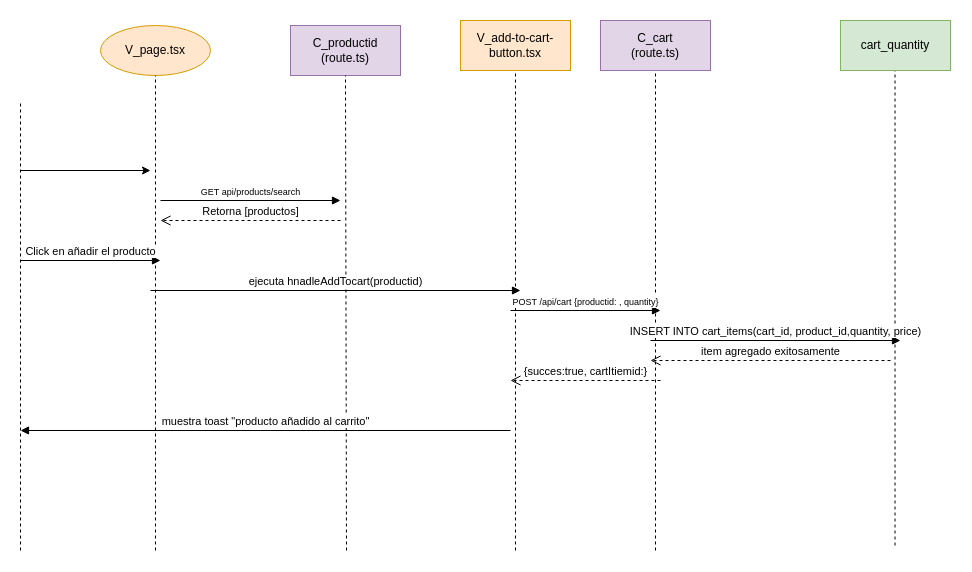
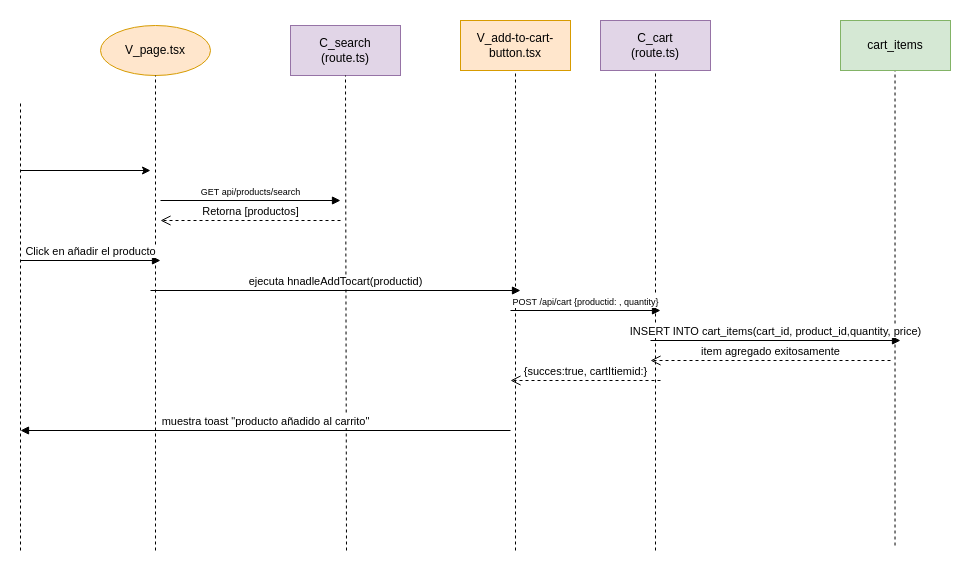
(896, 46) -> (896, 46)
(346, 51) -> (346, 51)
